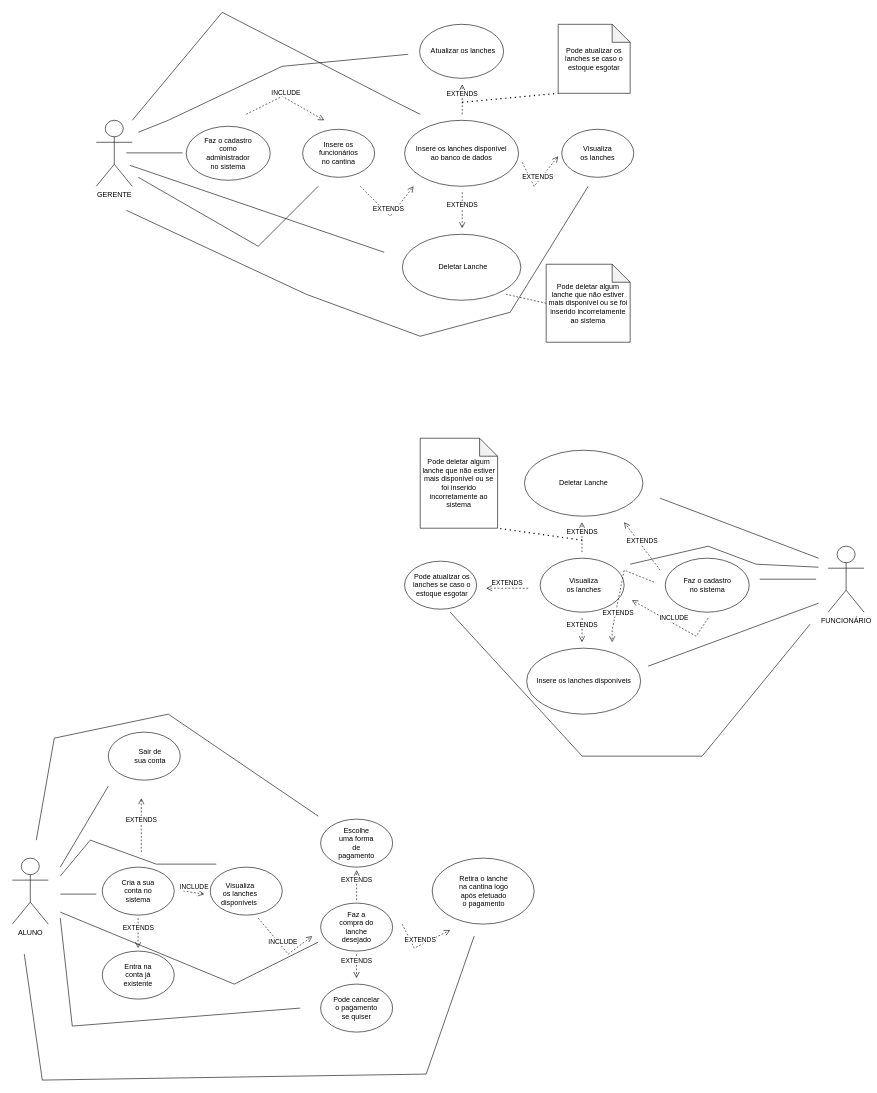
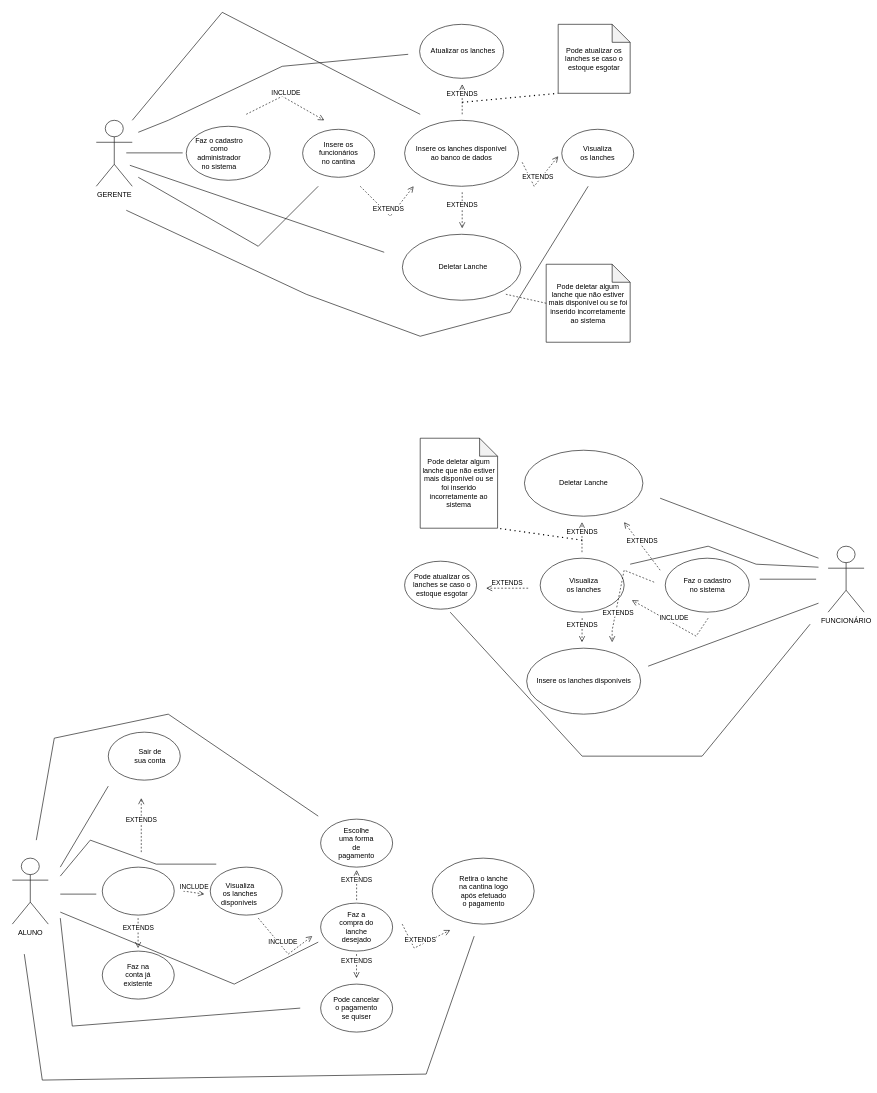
(228, 153) -> (219, 153)
(138, 891) -> none
(138, 975) -> (138, 975)
